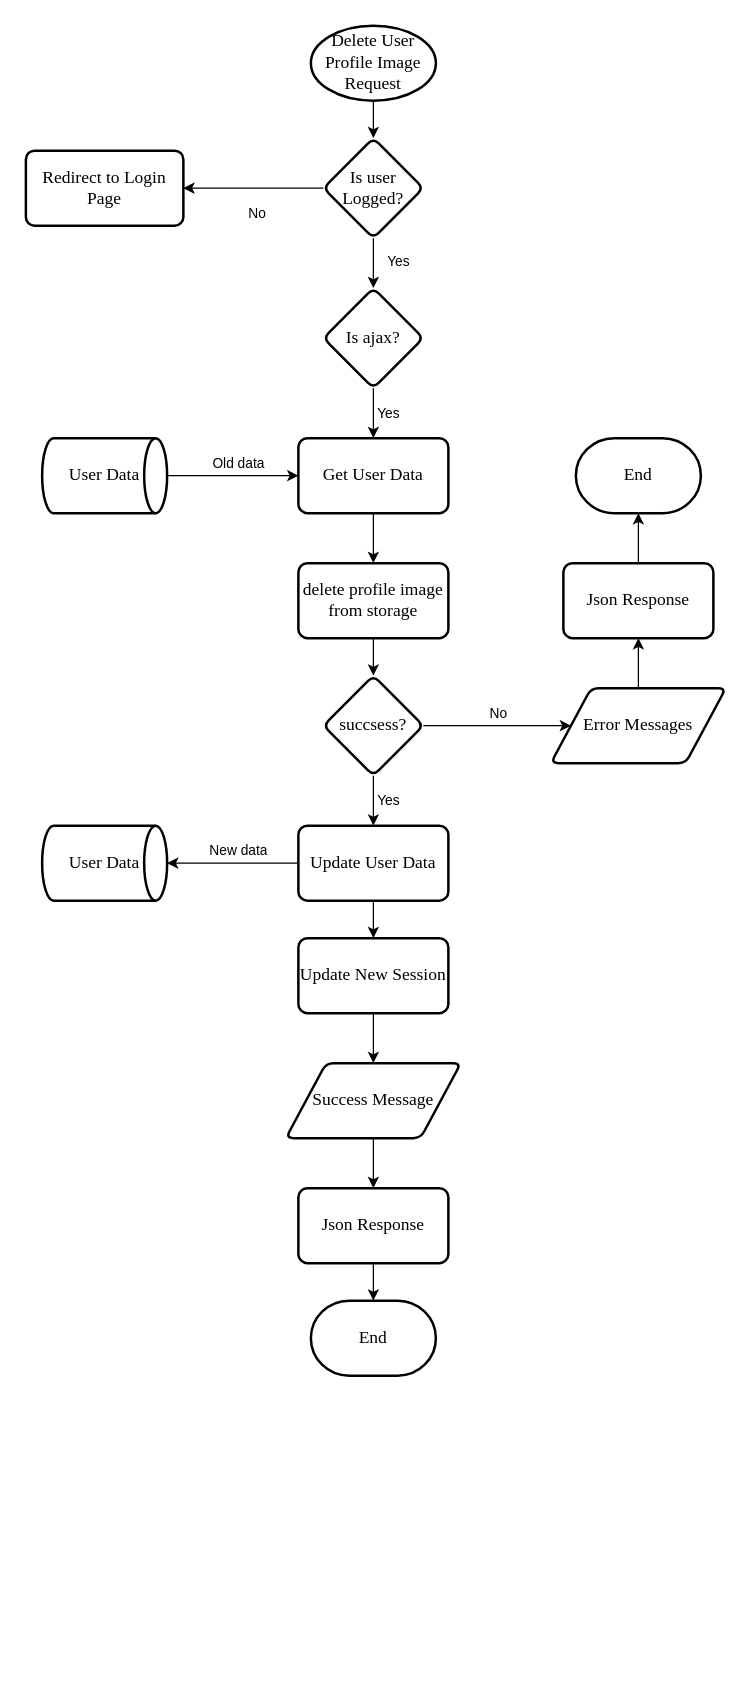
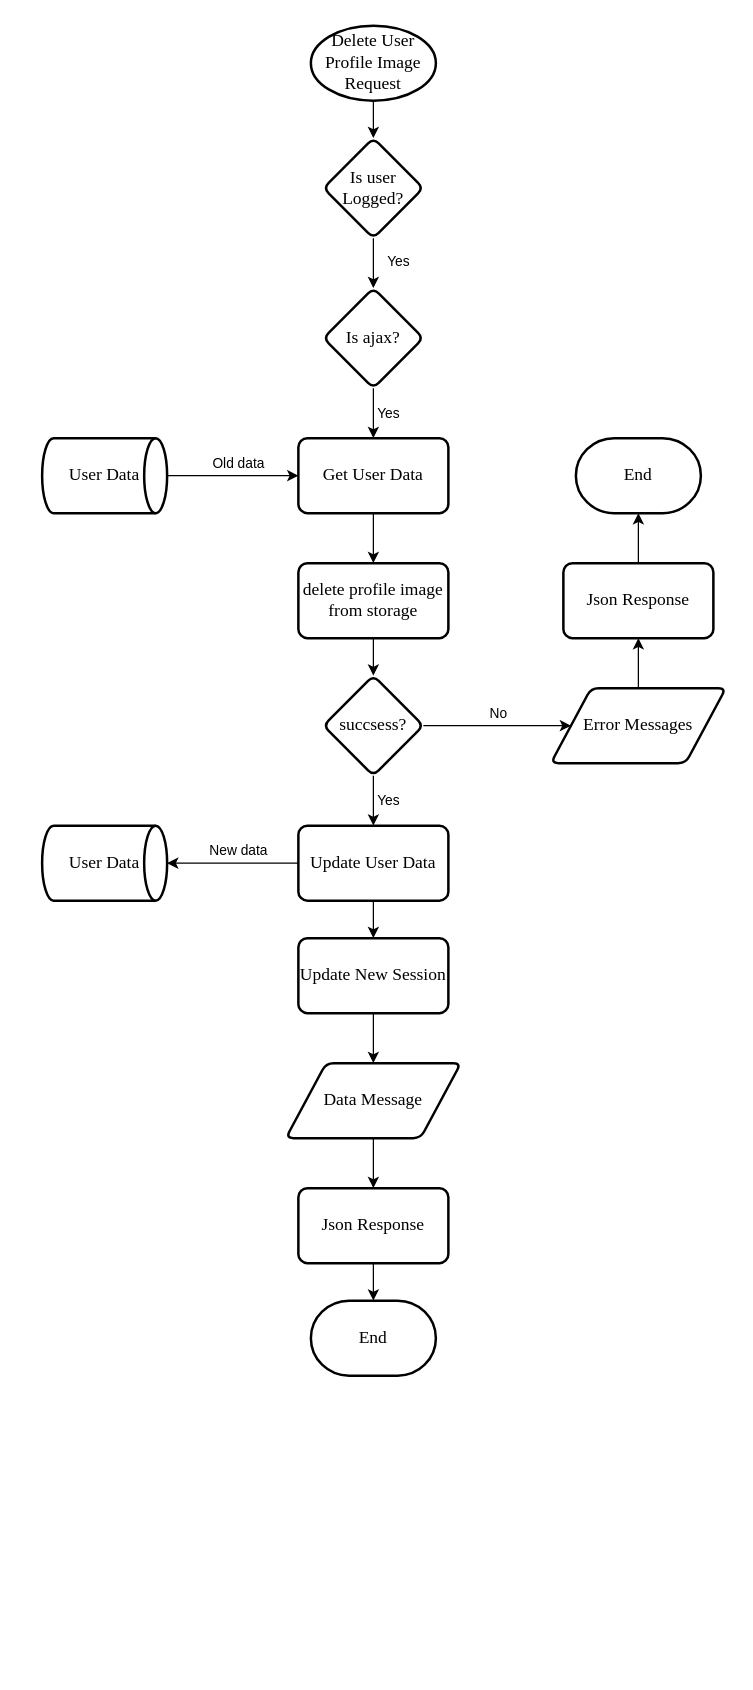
(104, 188) -> none
(257, 188) -> none
(373, 1101) -> (373, 1101)
